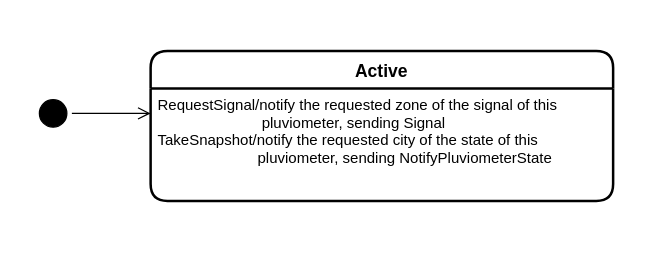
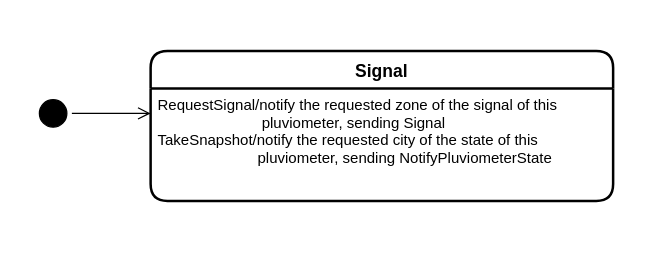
(381, 70) -> (381, 70)
